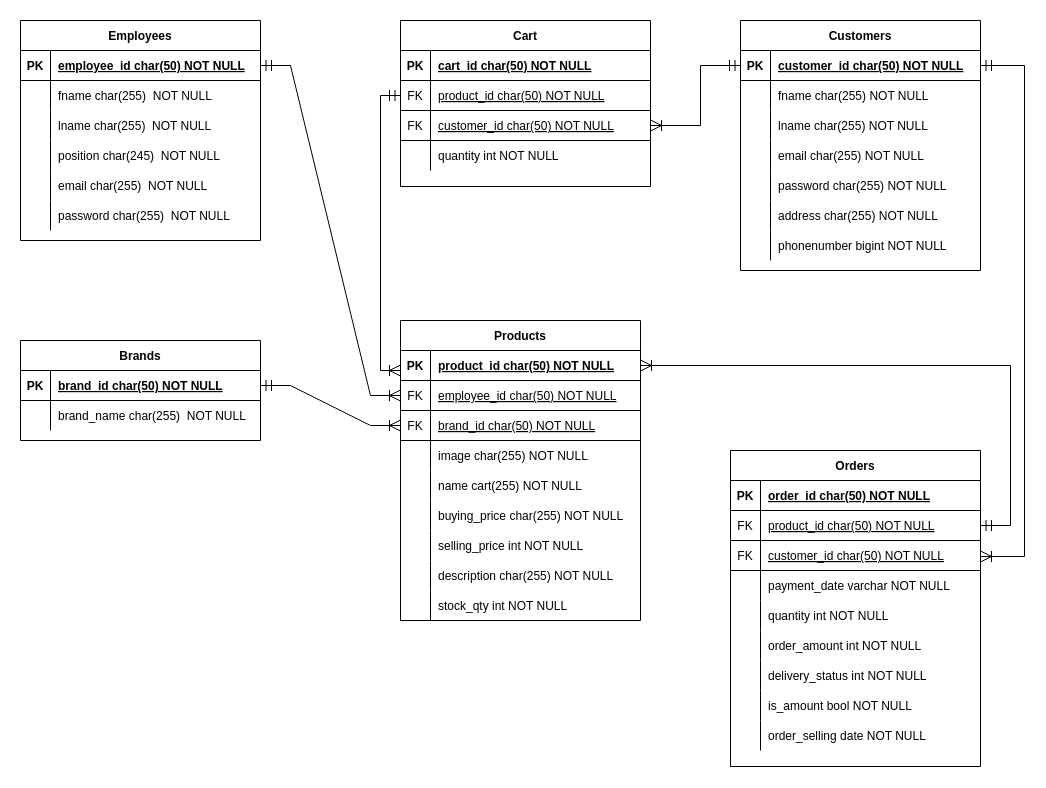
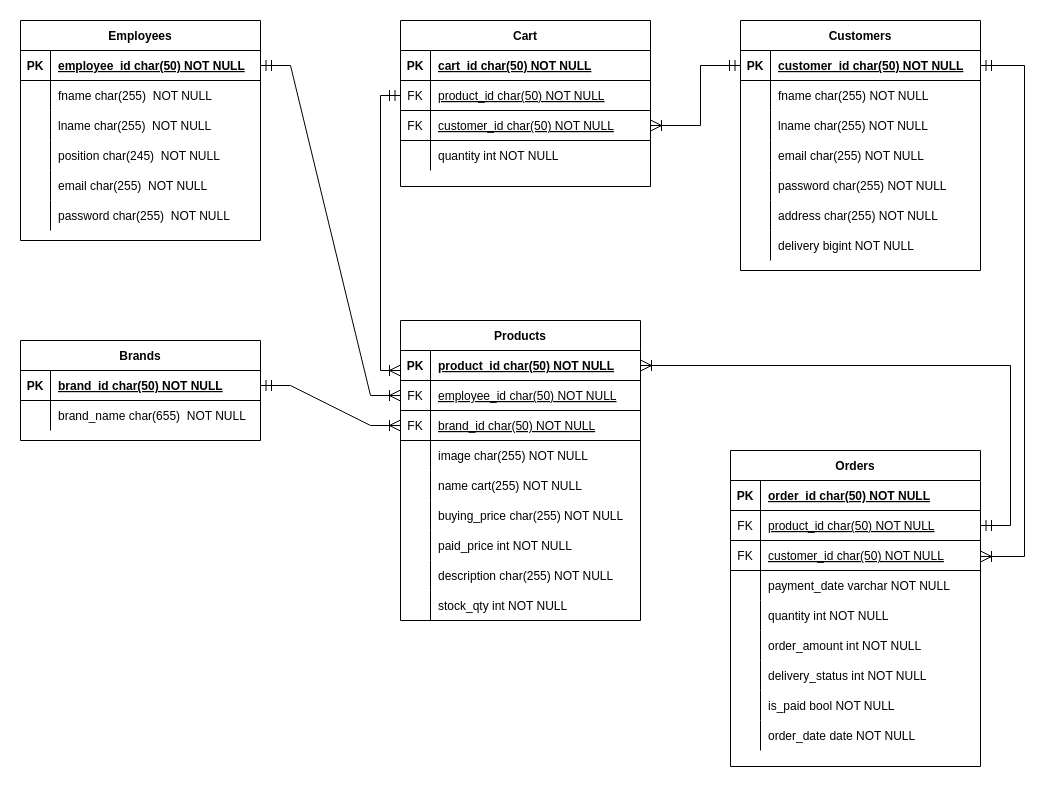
(861, 246) -> (848, 246)
(154, 416) -> (154, 416)
(513, 546) -> (506, 546)
(837, 706) -> (829, 706)
(849, 736) -> (844, 736)
